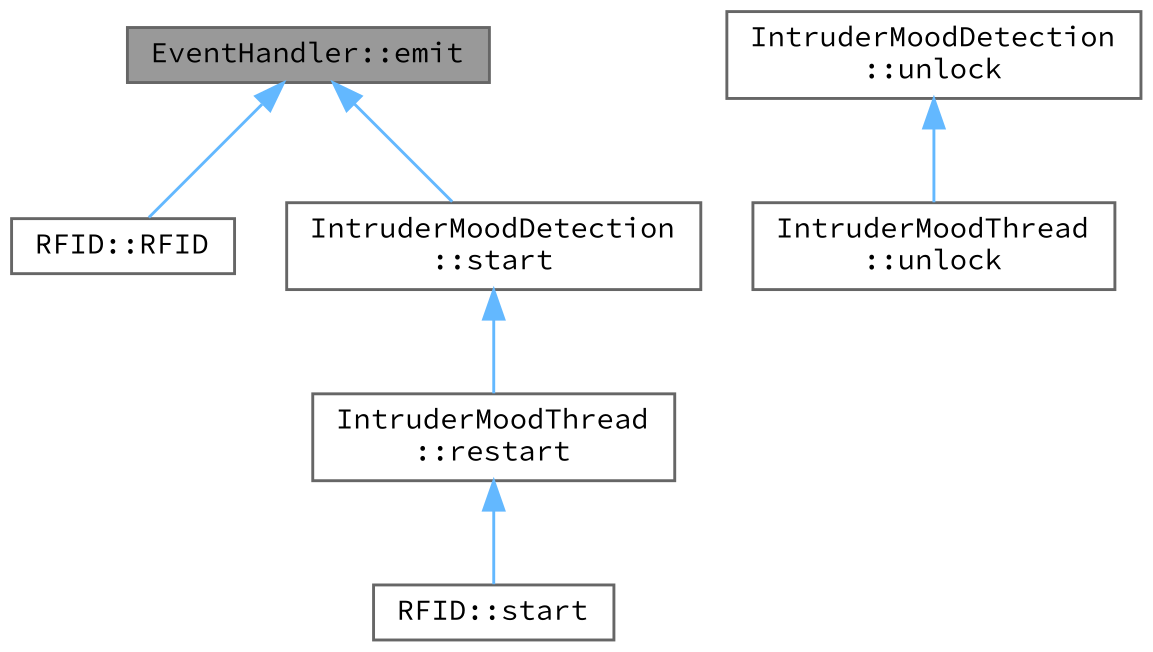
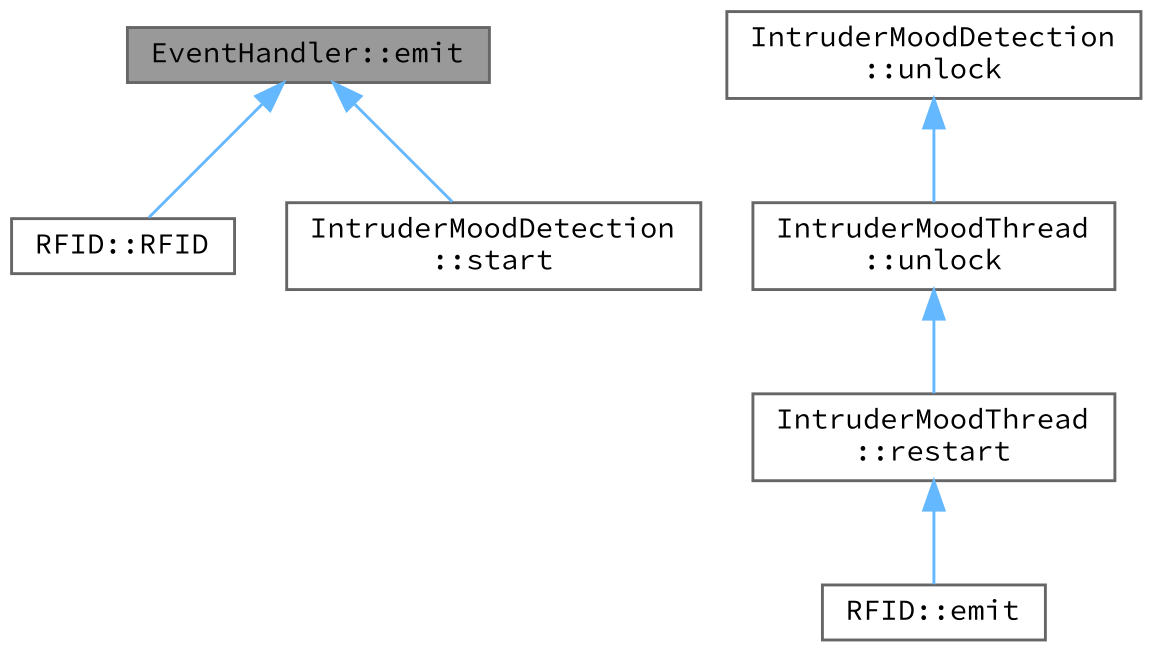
(494, 357) -> (934, 357)
(494, 612) -> (934, 612)
